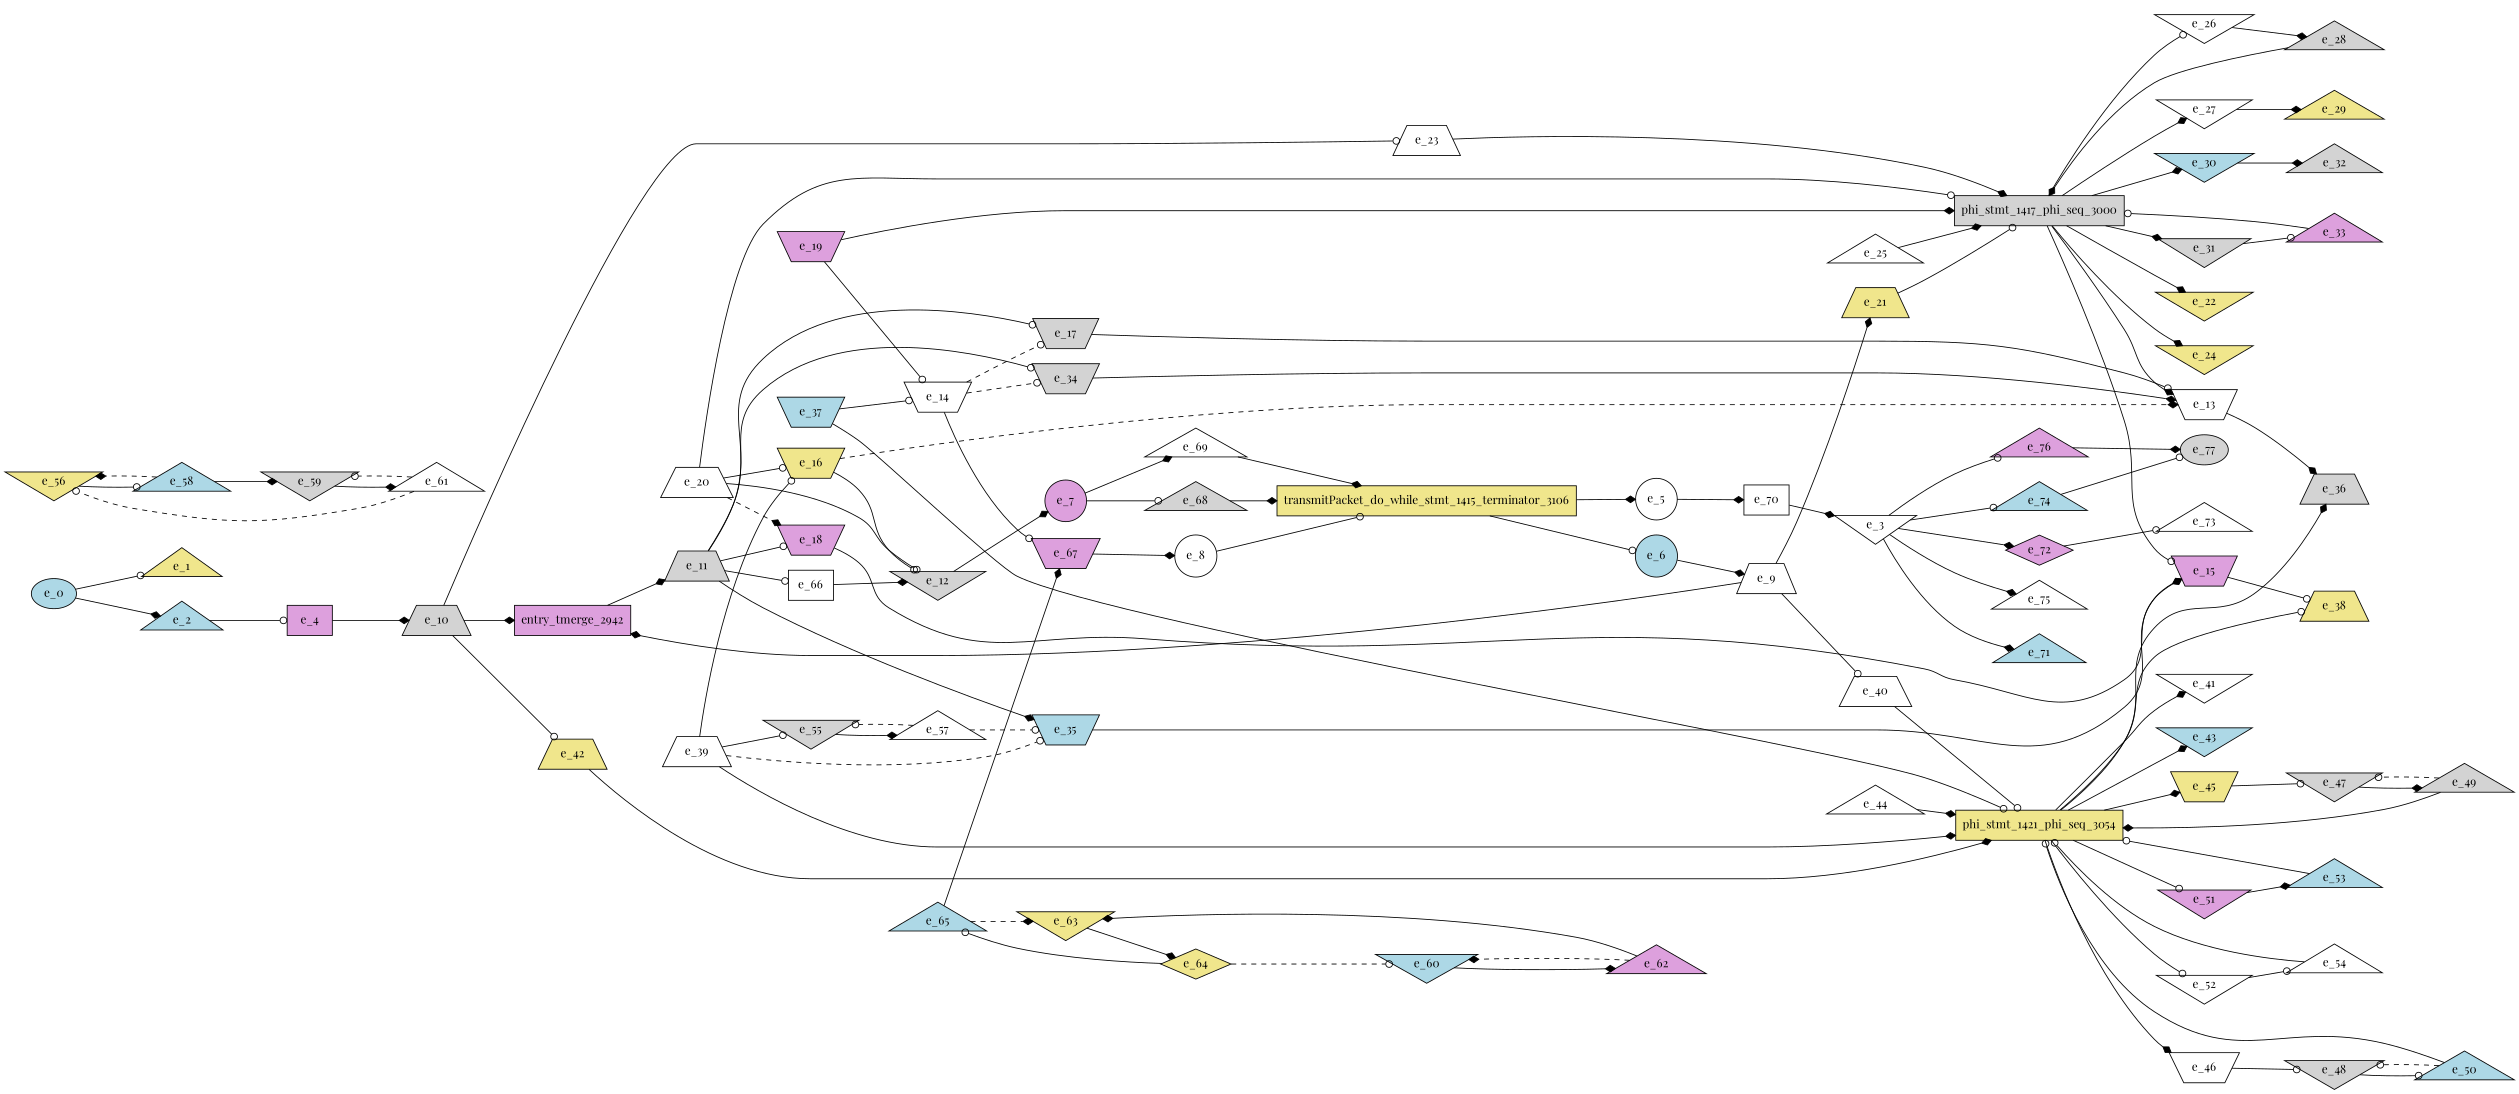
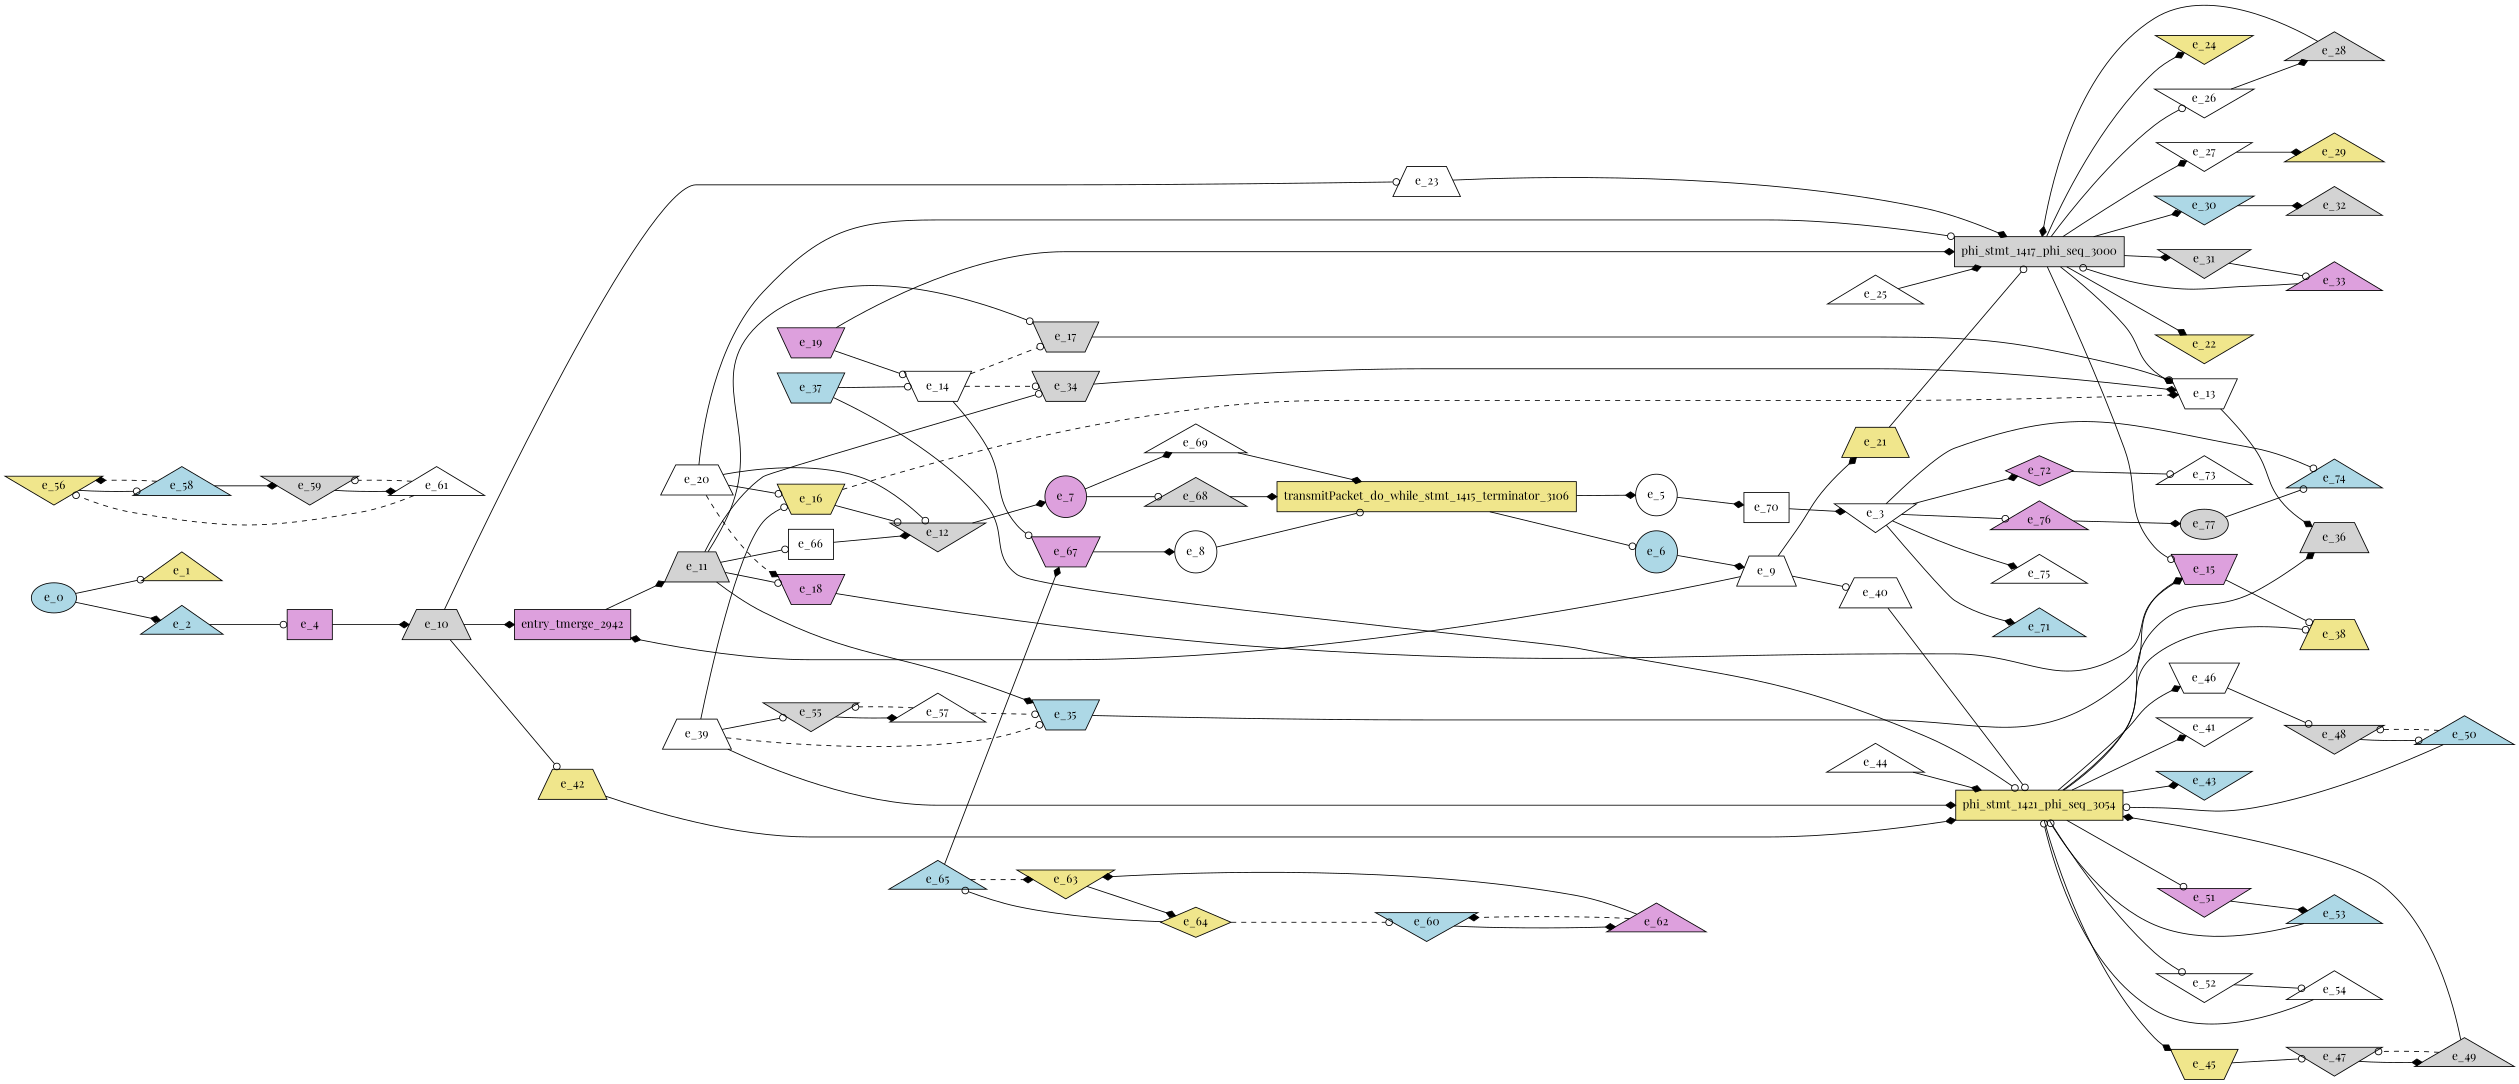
(2118, 476) -> (2263, 504)
